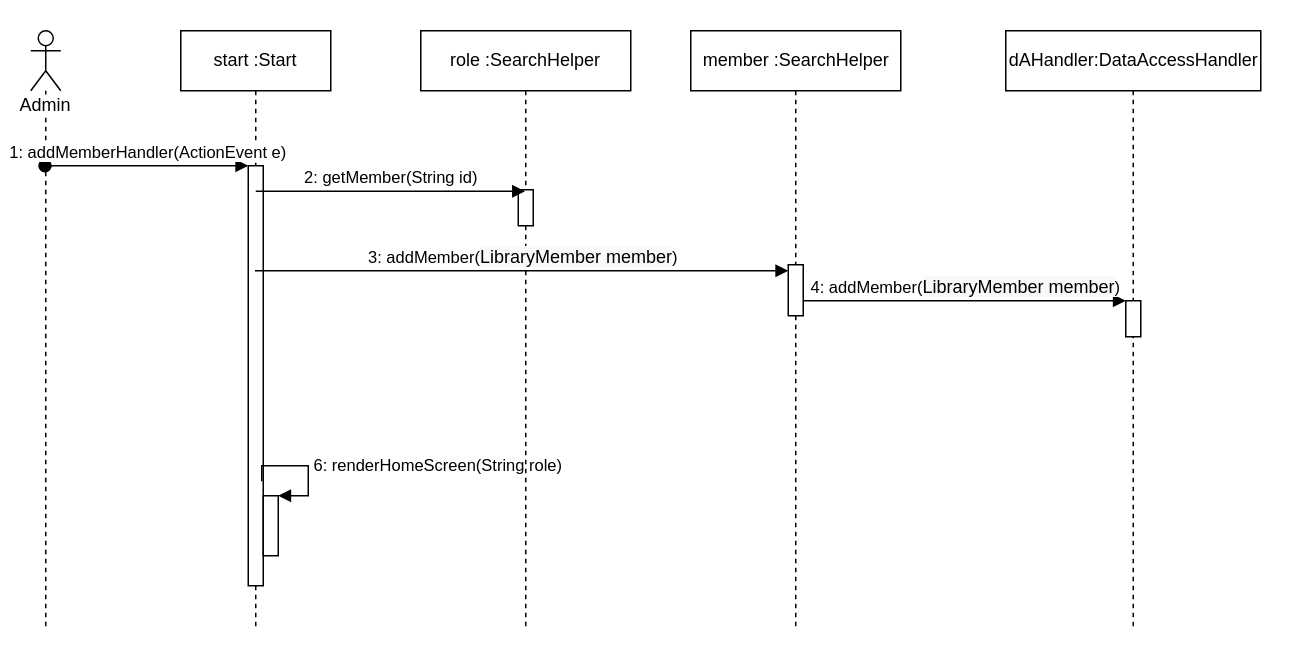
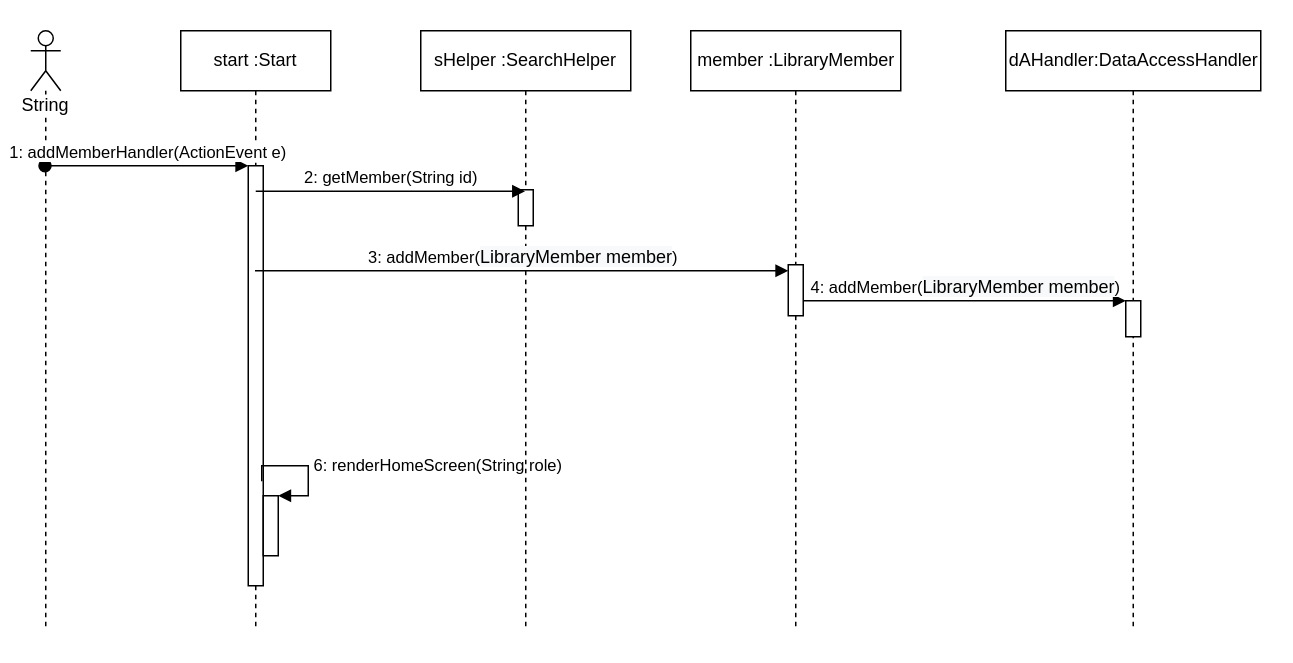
(526, 61) -> (526, 61)
(797, 61) -> (797, 61)
(46, 117) -> (46, 128)
